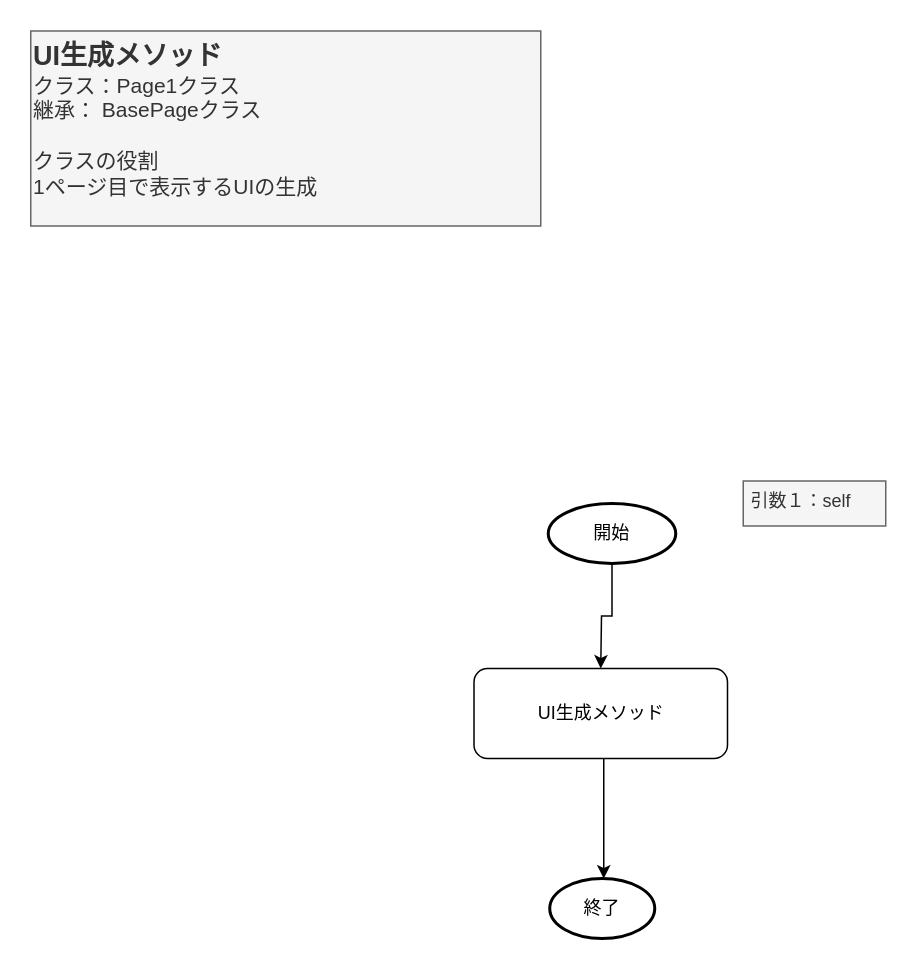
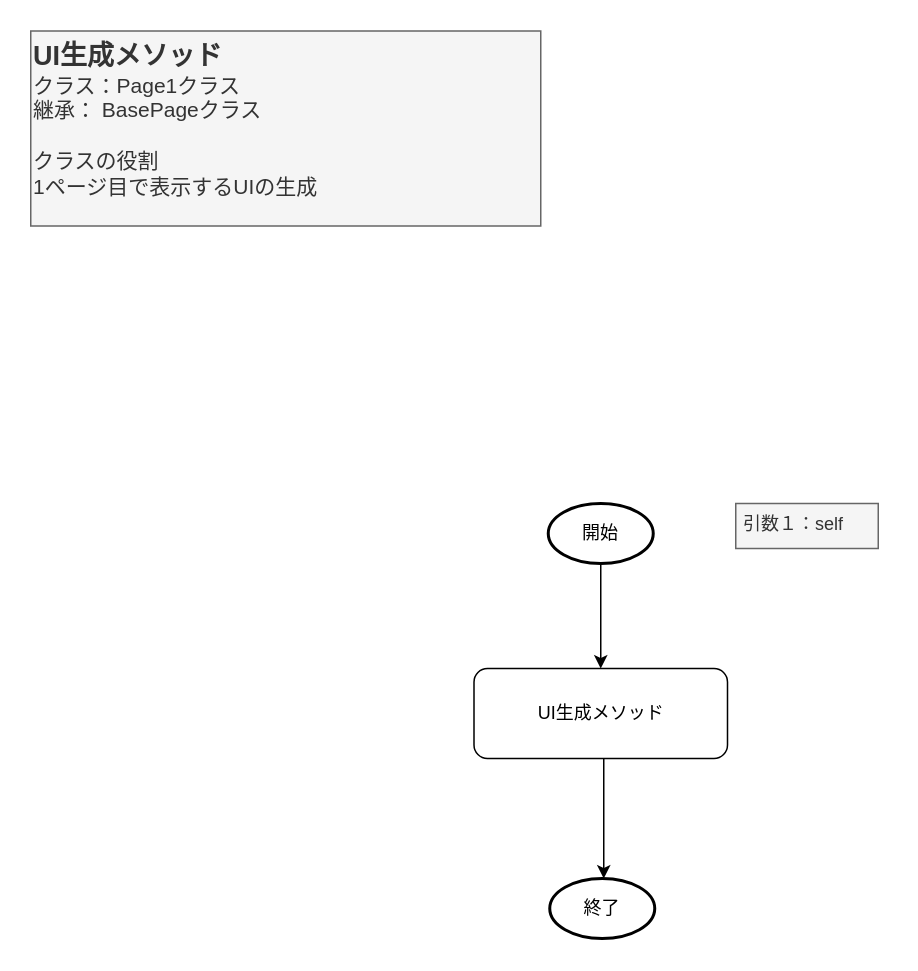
(815, 503) -> (807, 526)
(612, 533) -> (601, 533)
